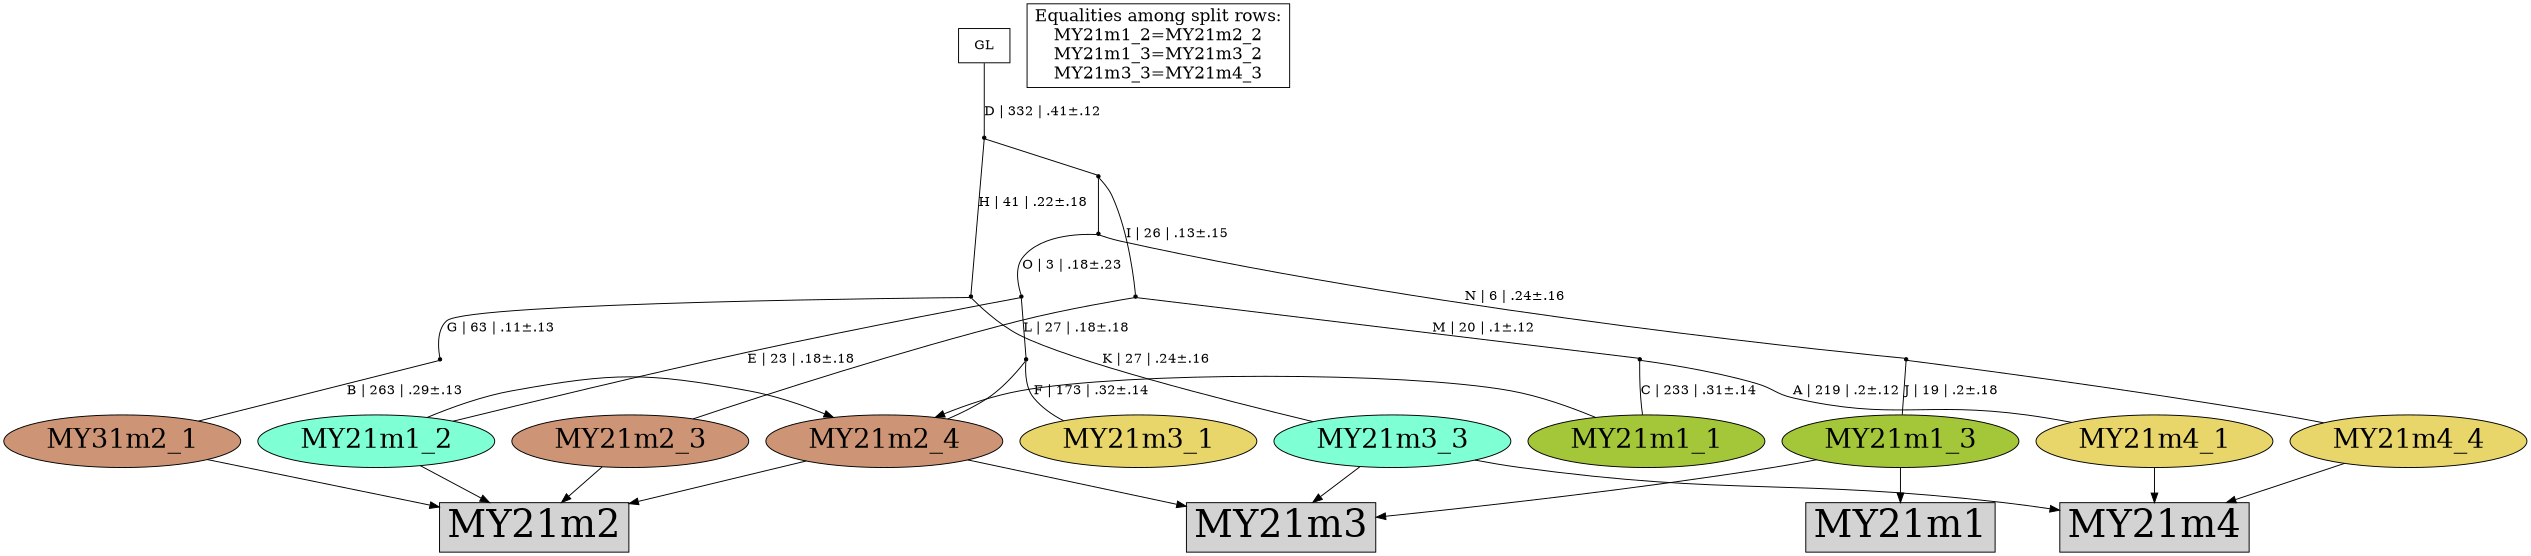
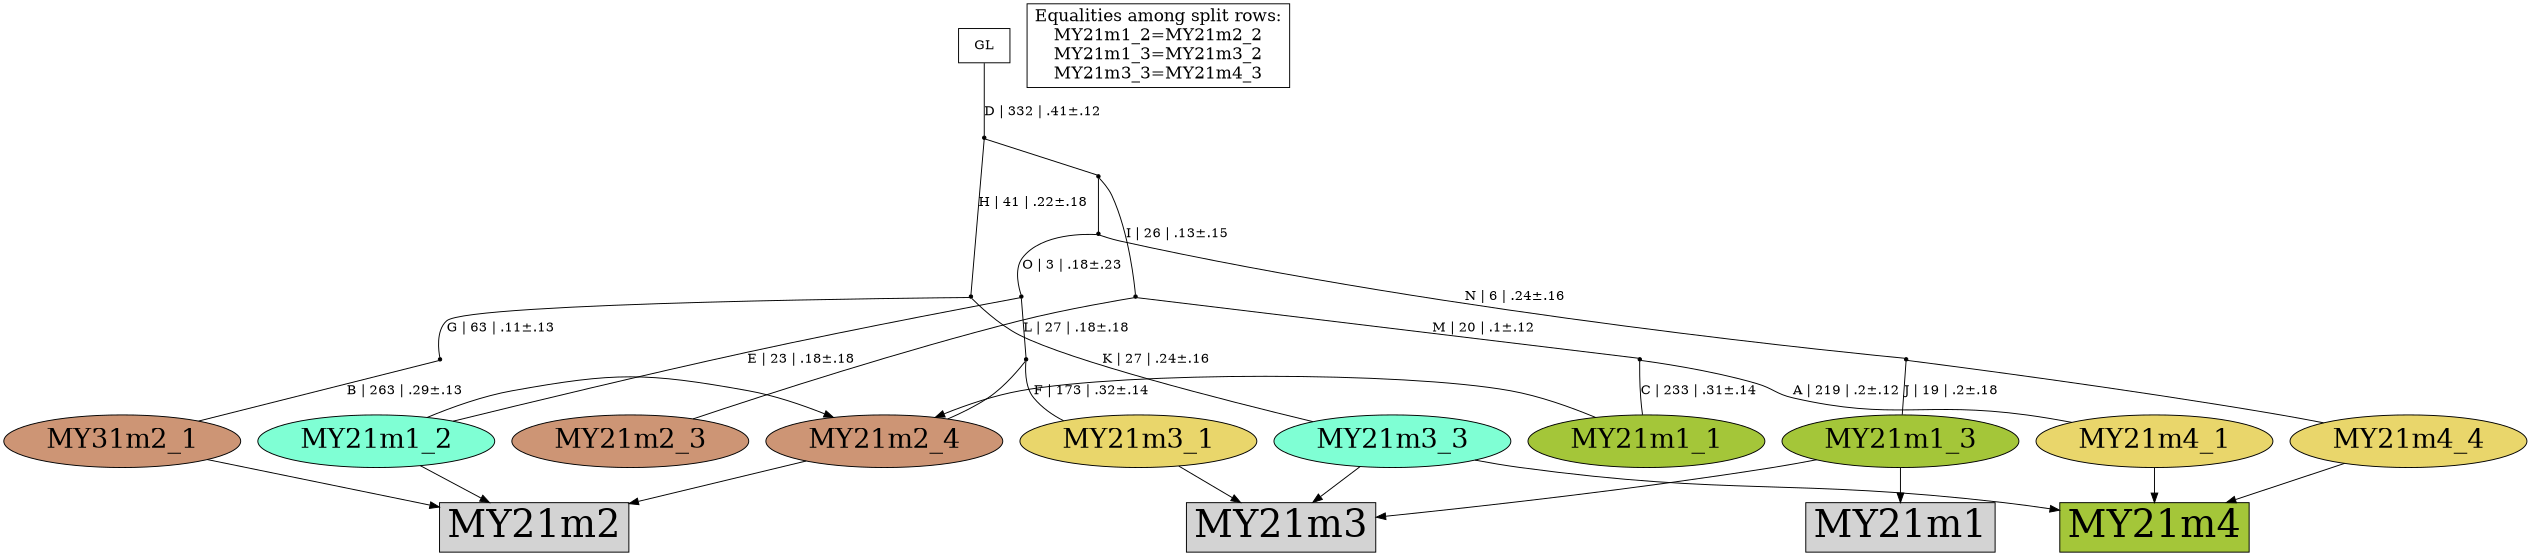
(586, 481) -> none
(1072, 482) -> (1206, 482)
(2155, 527) -> (2155, 527)
